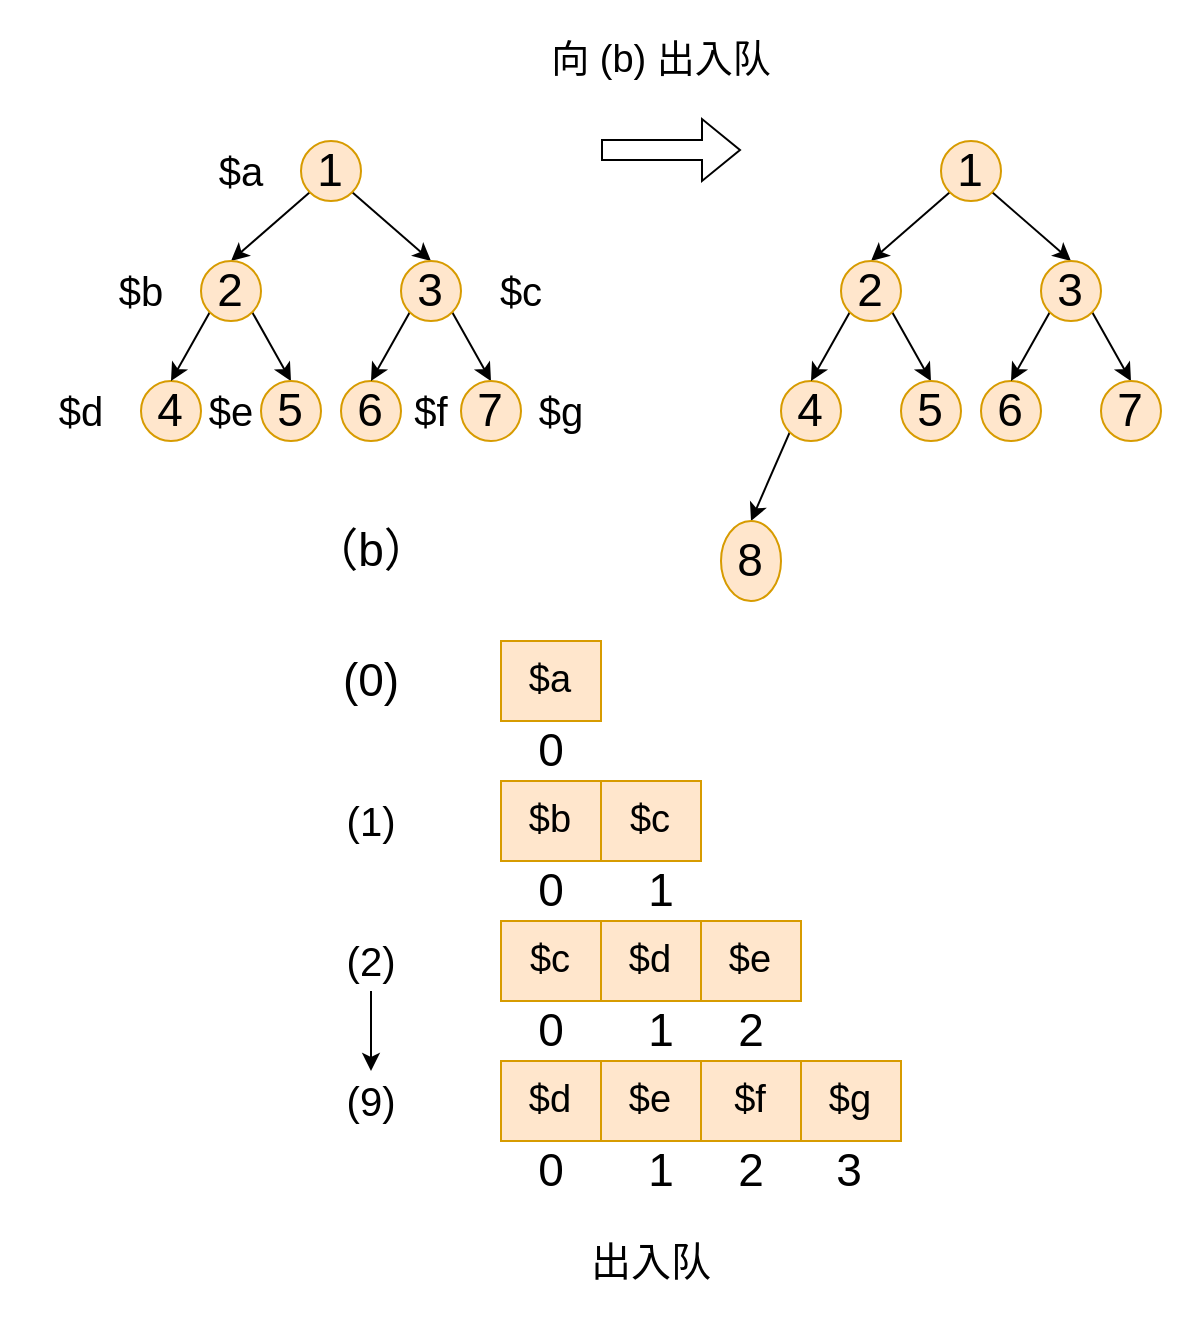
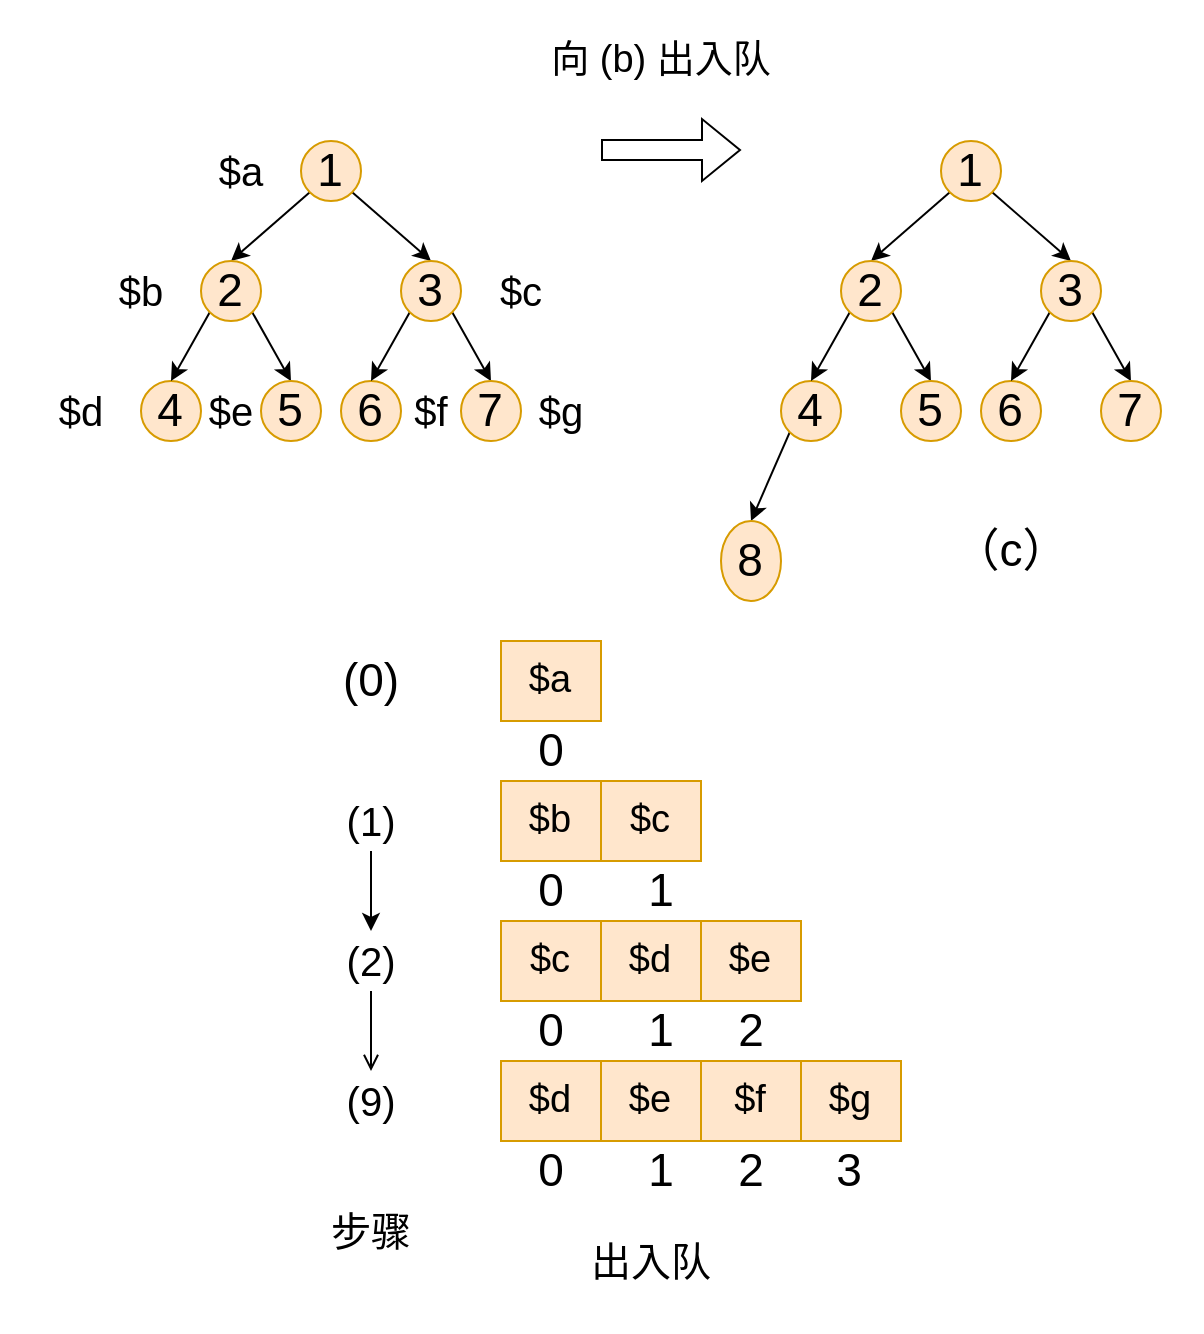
(371, 551) -> none
none -> (1011, 551)
none -> (371, 884)
(371, 1056) -> (371, 1058)
none -> (371, 1231)
